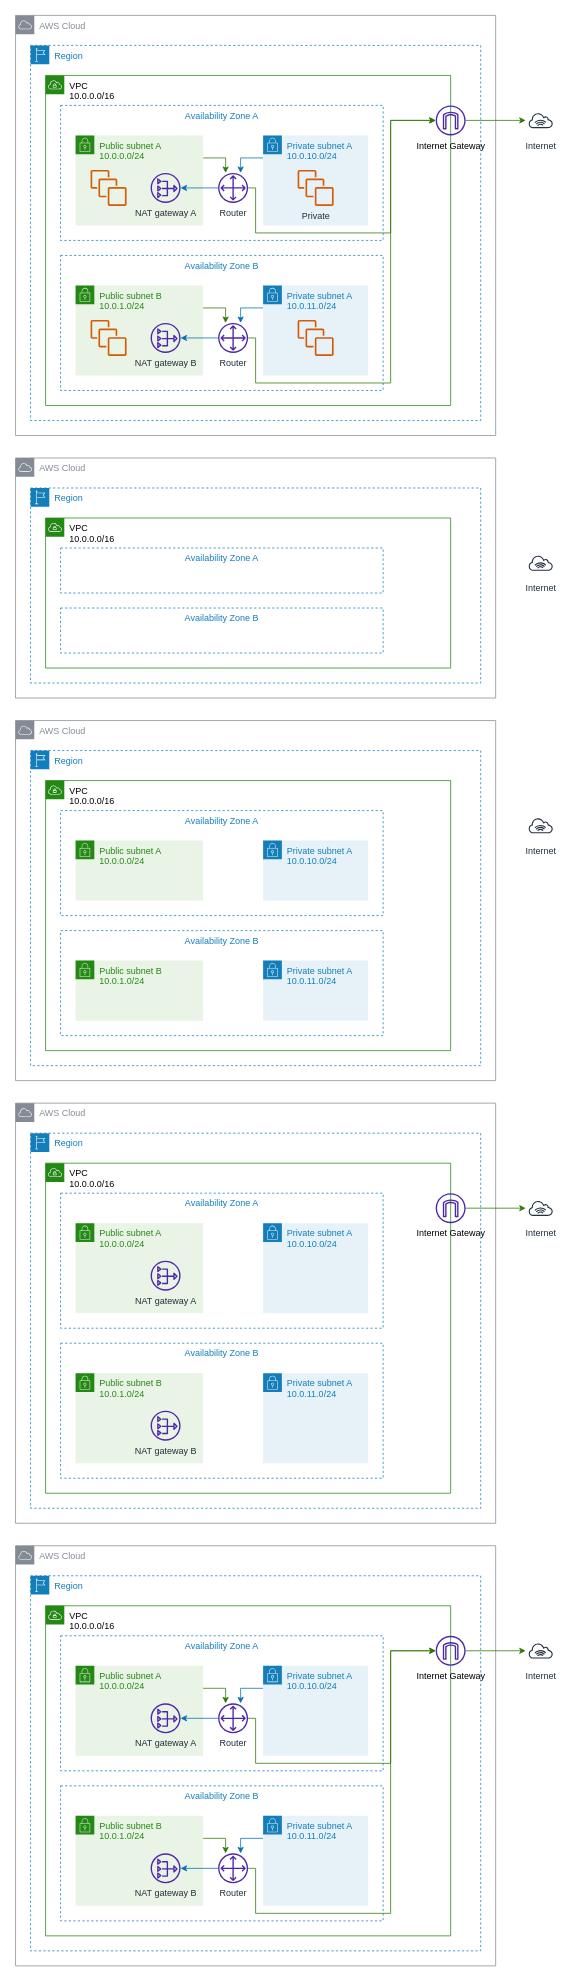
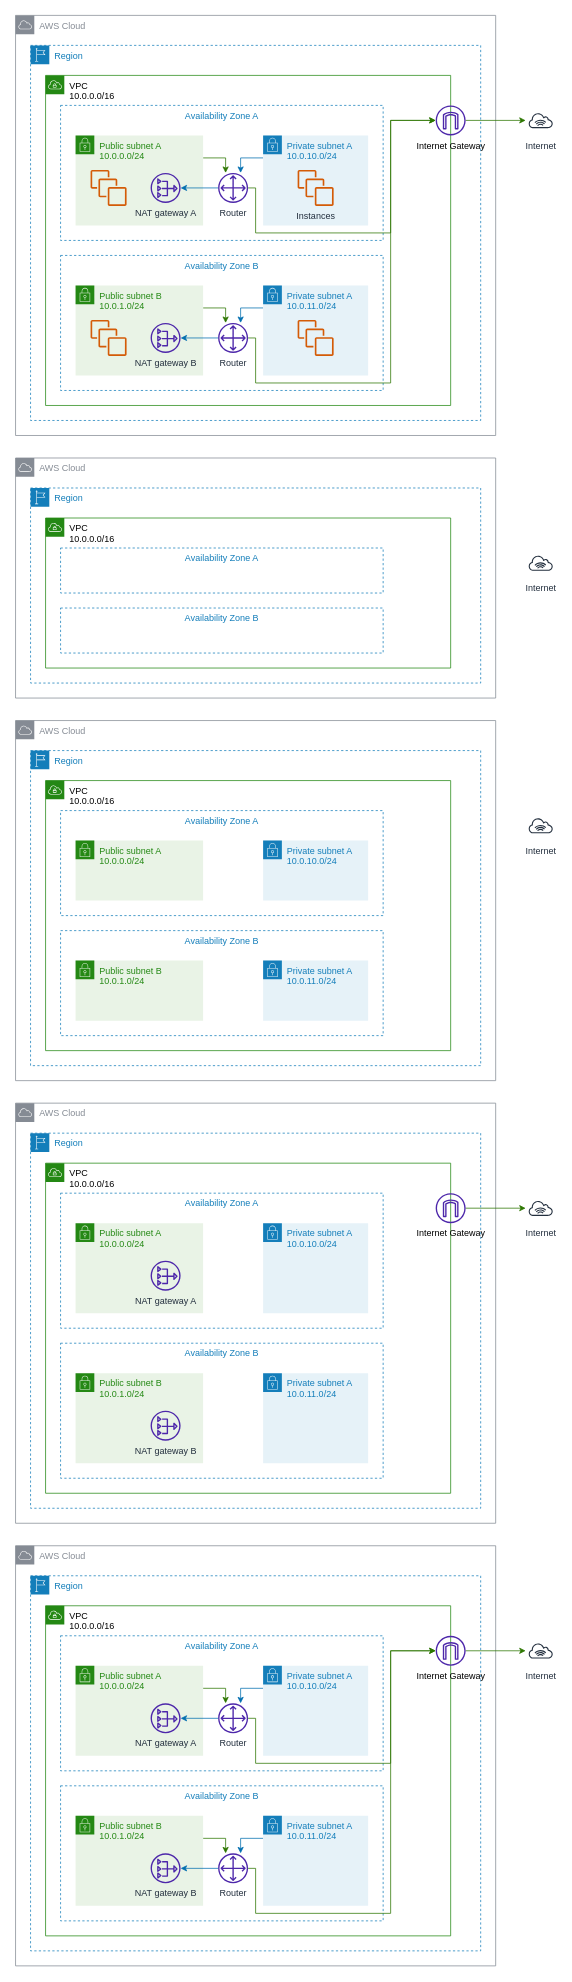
(316, 217) -> (316, 217)
